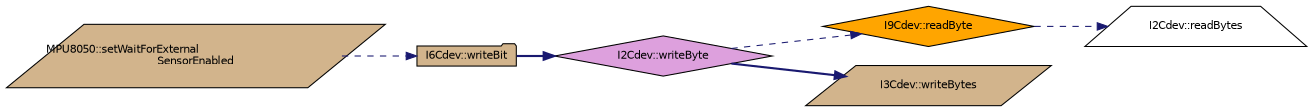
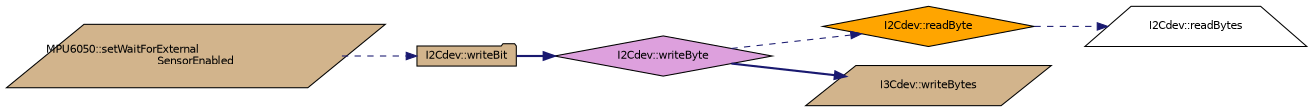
(928, 26) -> (928, 26)
(196, 56) -> (196, 56)
(467, 56) -> (467, 56)
